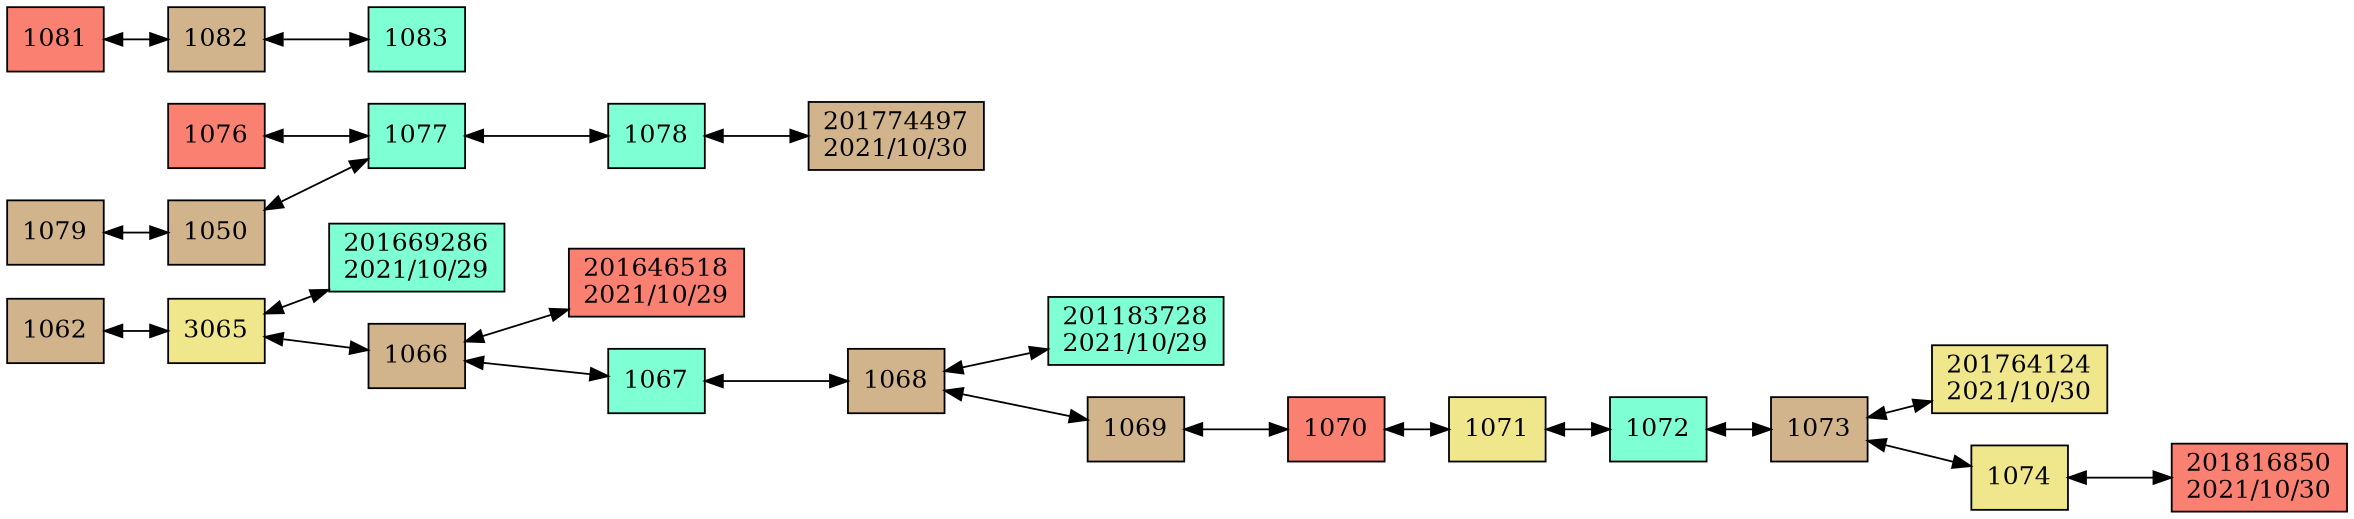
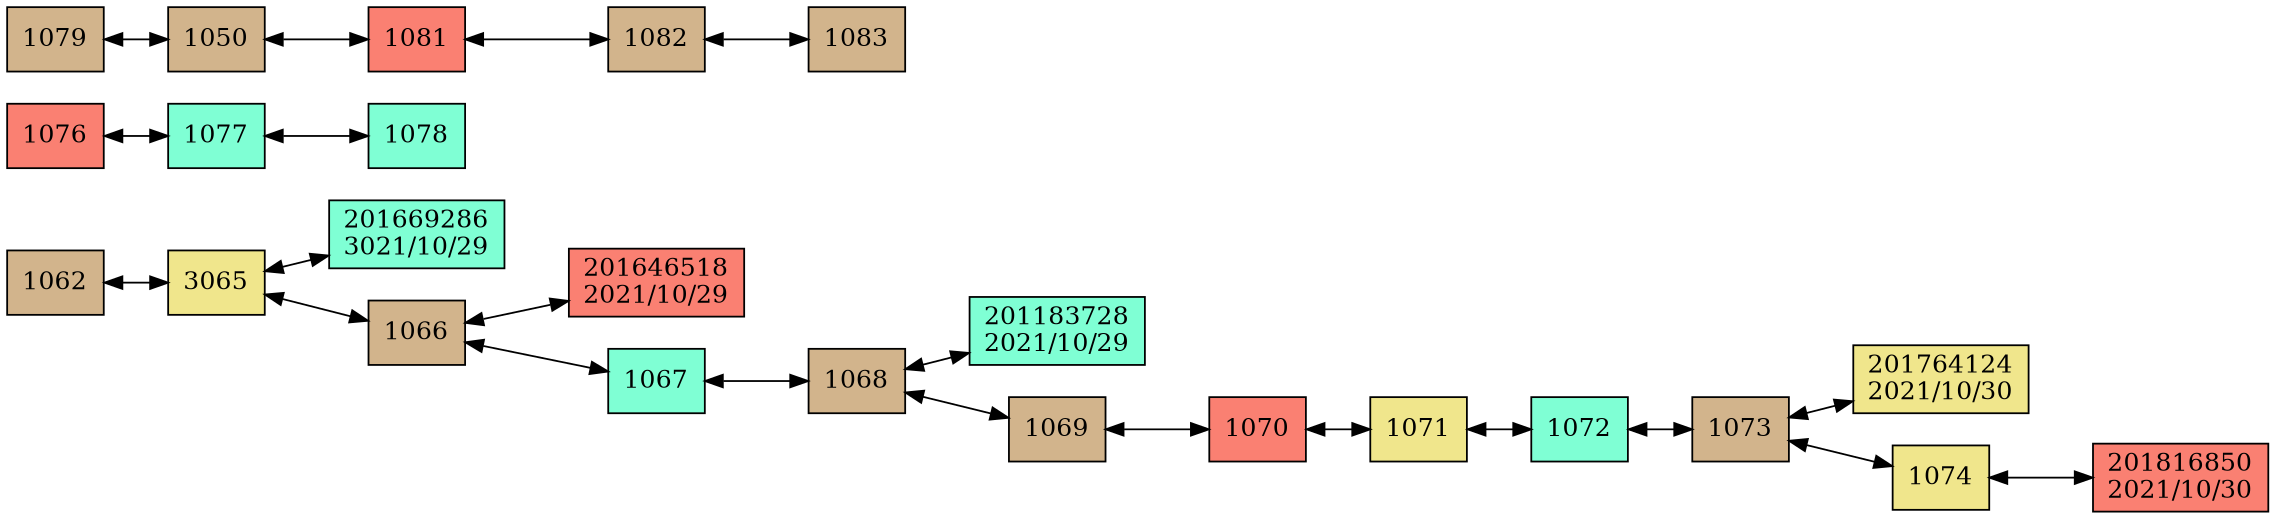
(417, 39) -> (857, 39)
(896, 136) -> none
(317, 184) -> (317, 39)
(417, 258) -> (417, 234)
